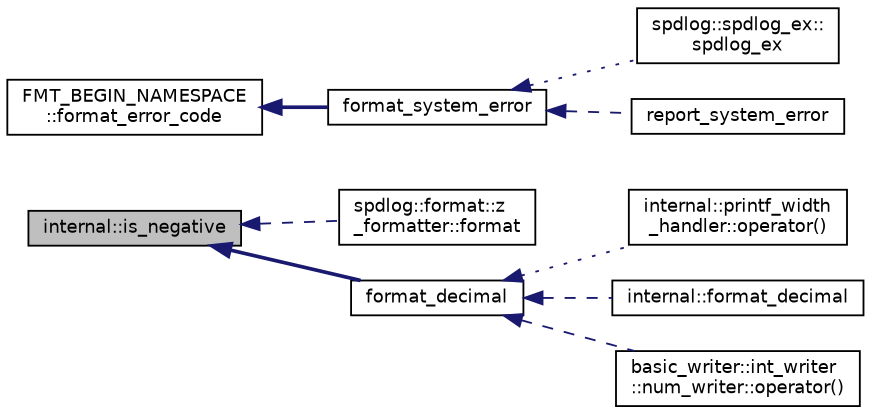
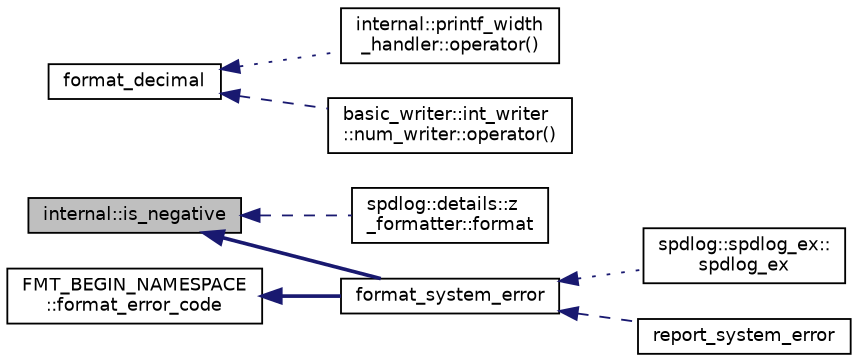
(437, 217) -> (450, 215)
(295, 265) -> (301, 258)
(738, 298) -> none
